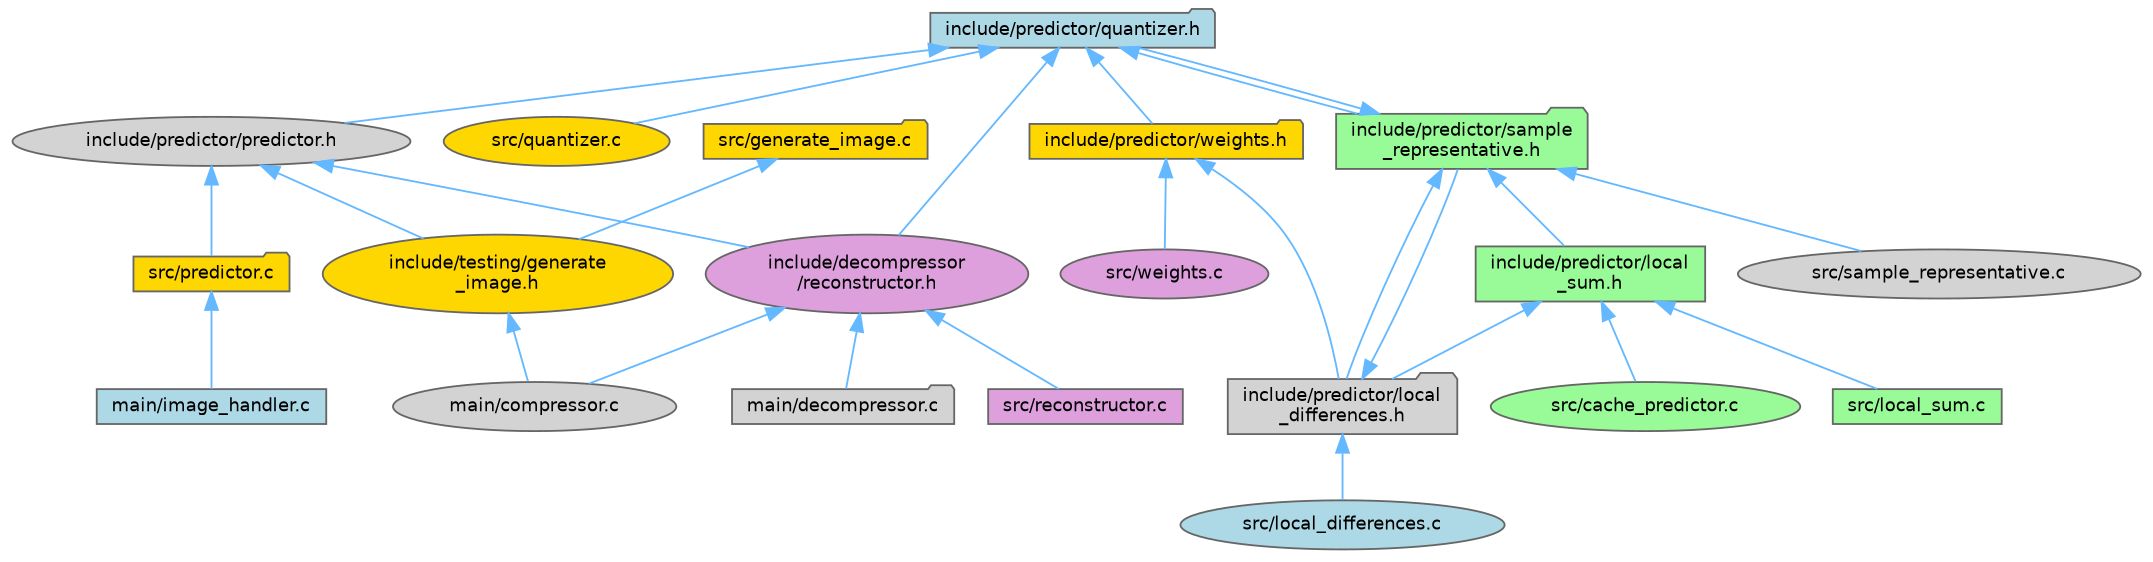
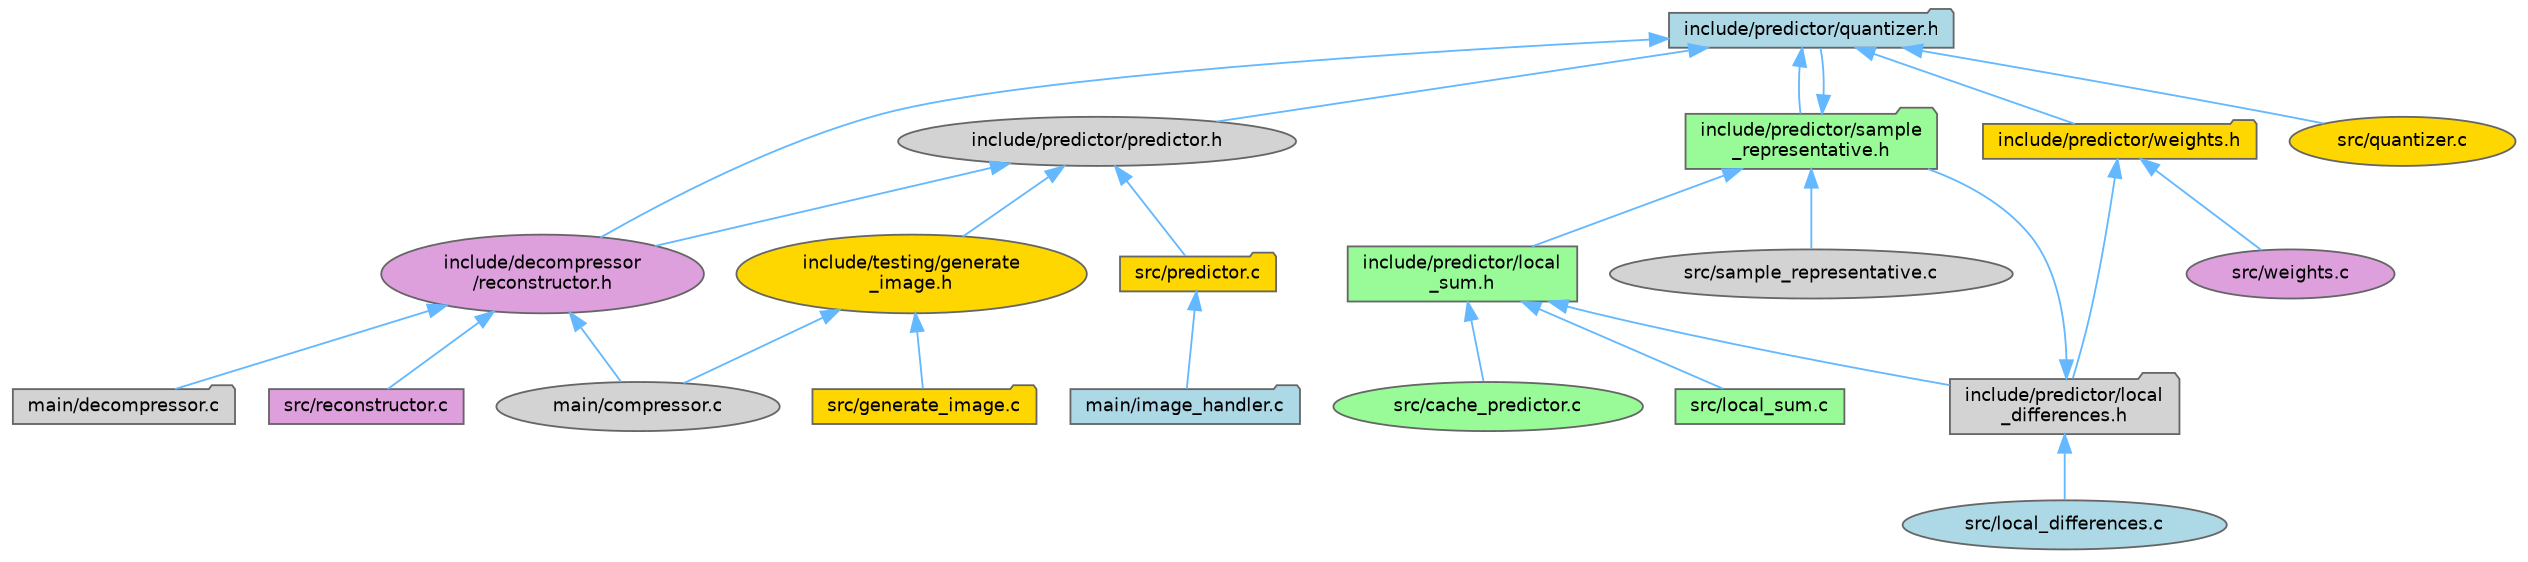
(669, 203) -> (920, 360)
(1387, 281) -> none
(212, 407) -> (1185, 407)
